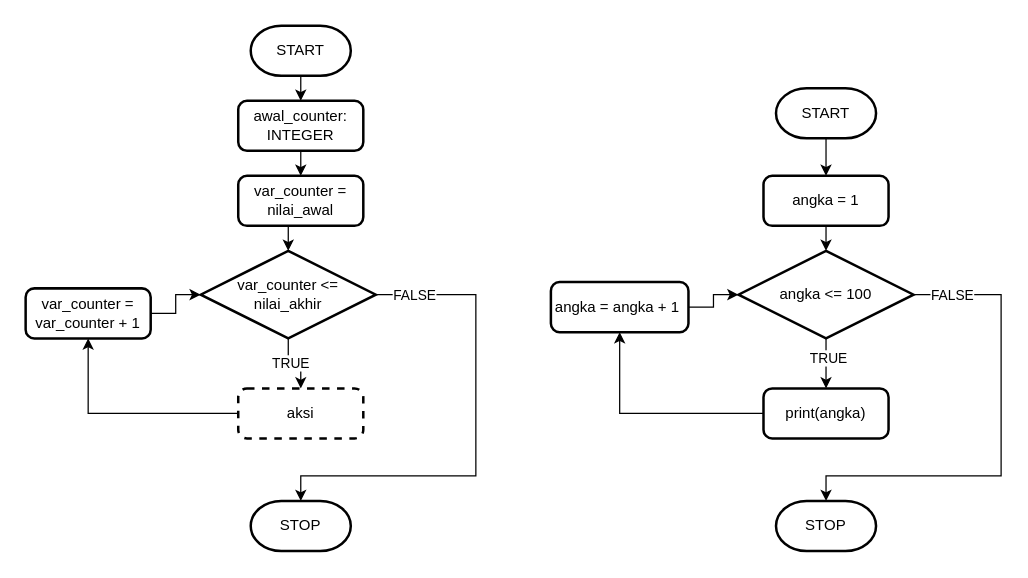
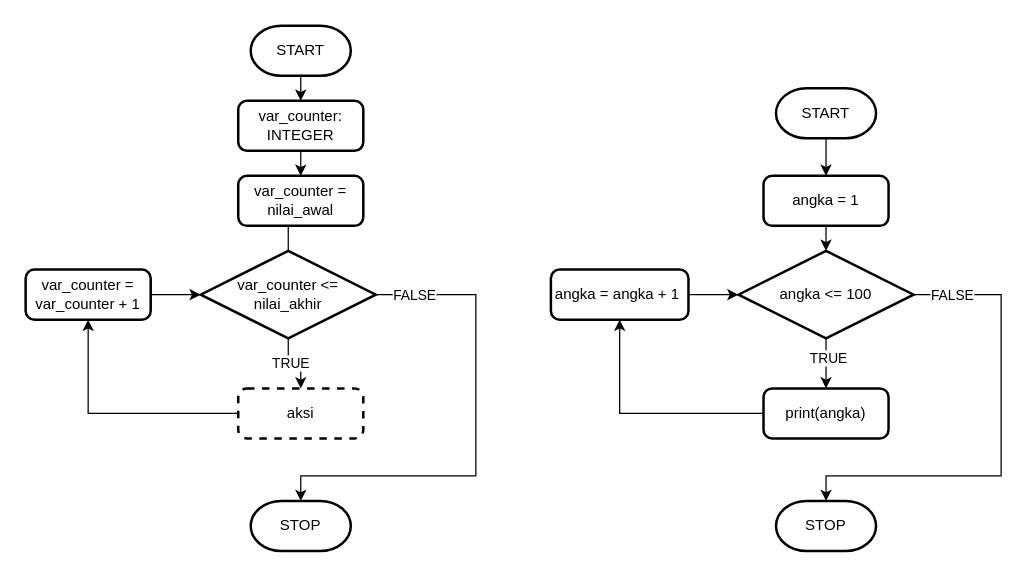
(301, 126) -> (301, 126)
(288, 241) -> (288, 244)
(619, 307) -> (619, 294)
(88, 313) -> (88, 294)
